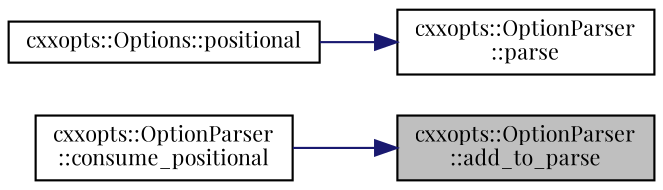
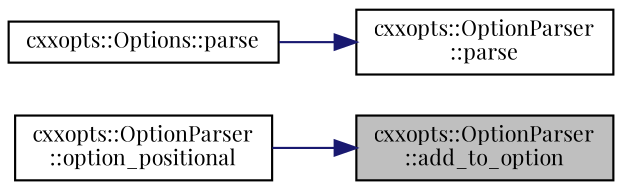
(164, 42) -> (144, 42)
(164, 148) -> (144, 148)
(526, 148) -> (485, 148)
